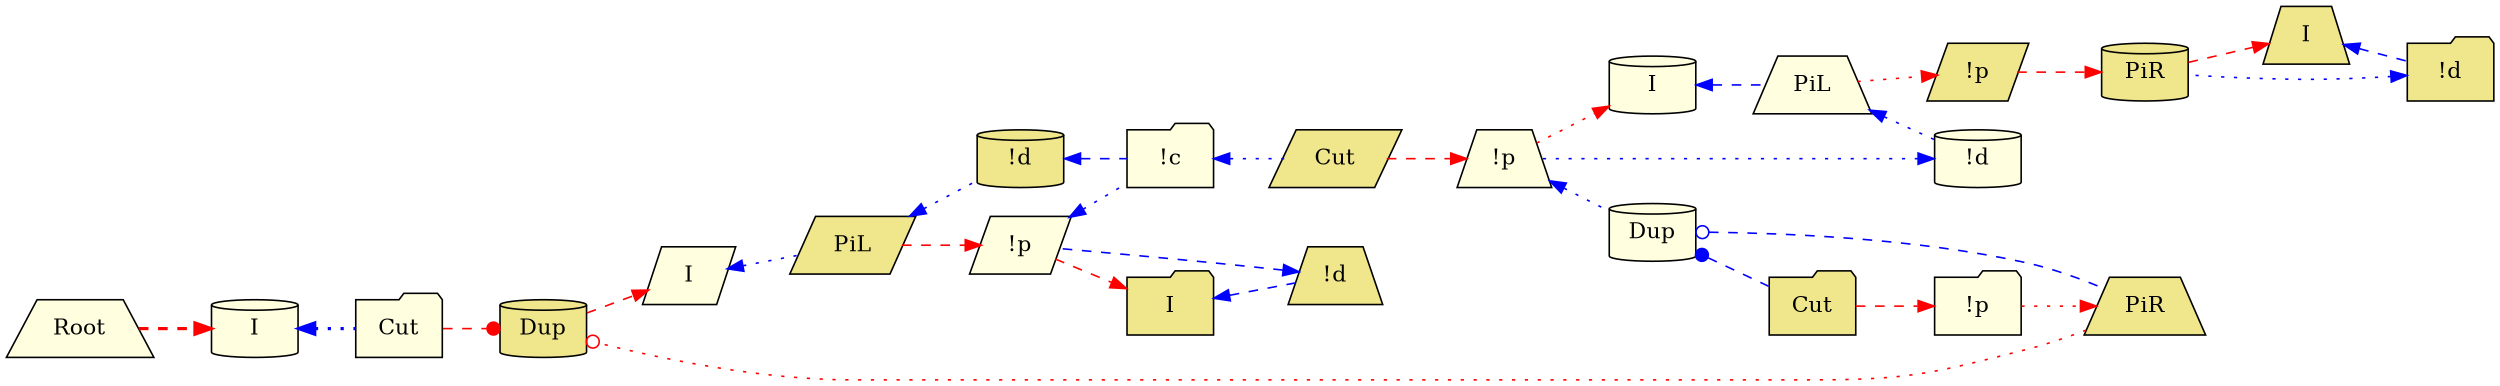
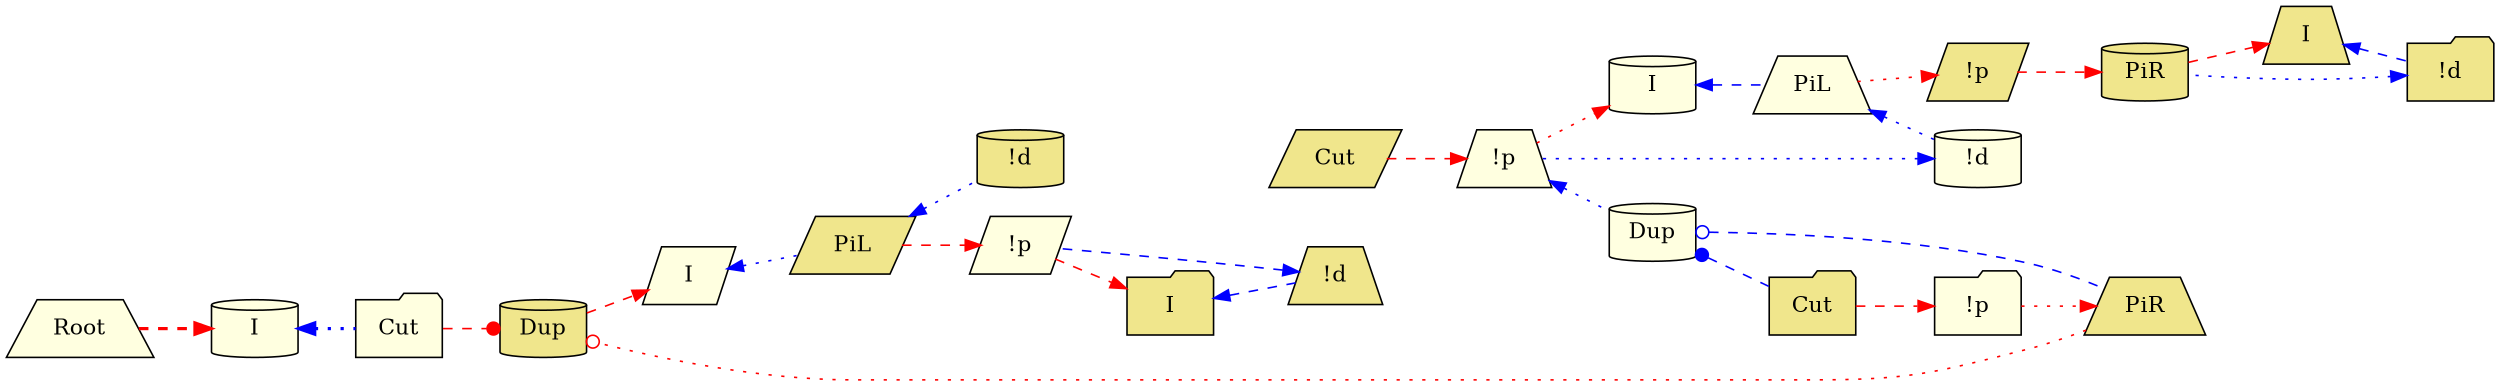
(1170, 159) -> none
